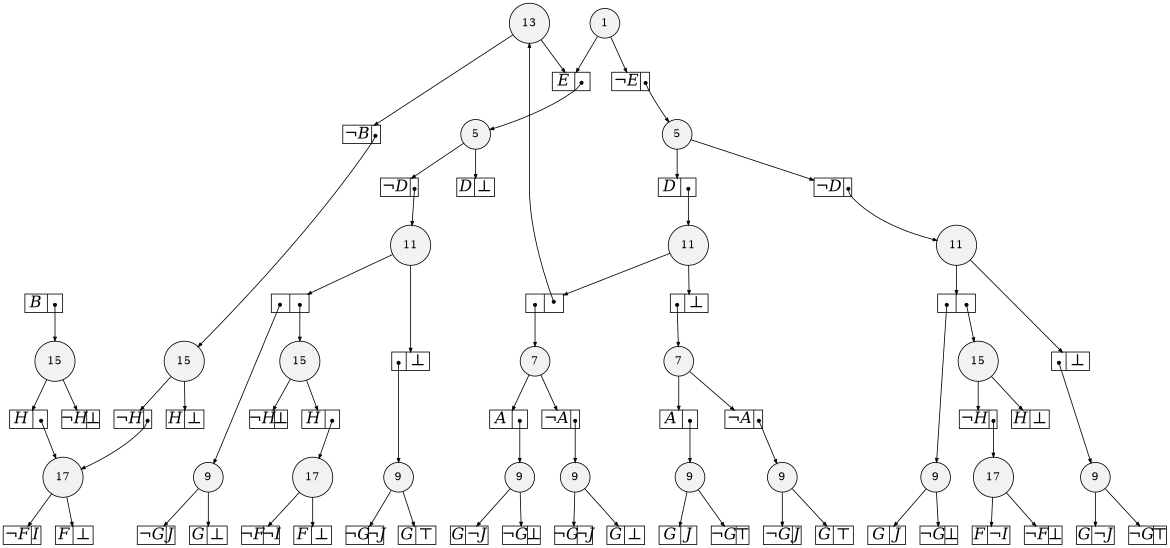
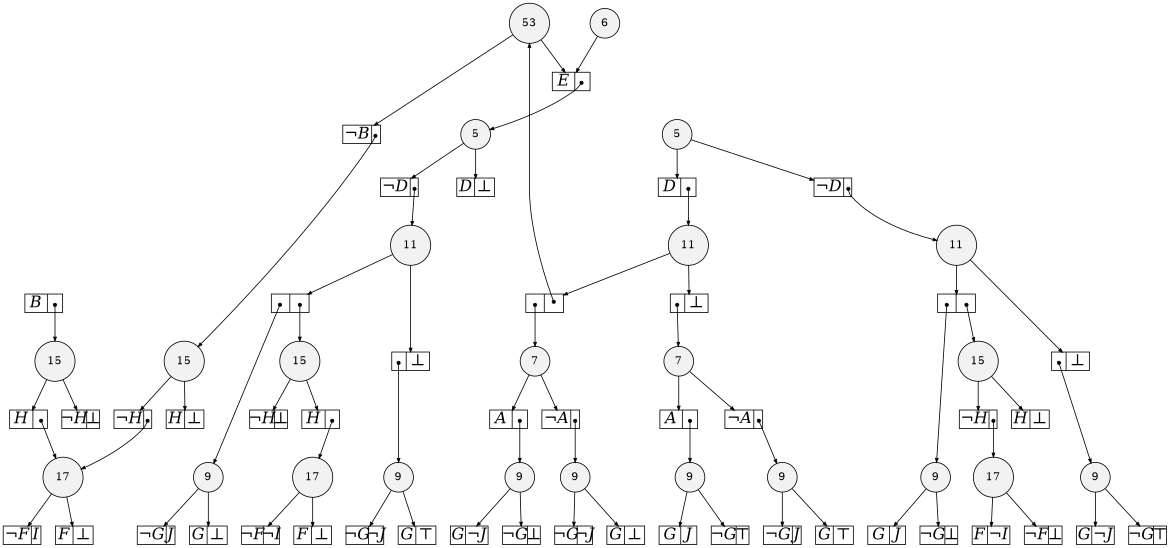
(529, 23) -> (529, 23)
(605, 23) -> (605, 23)
(631, 81) -> none
